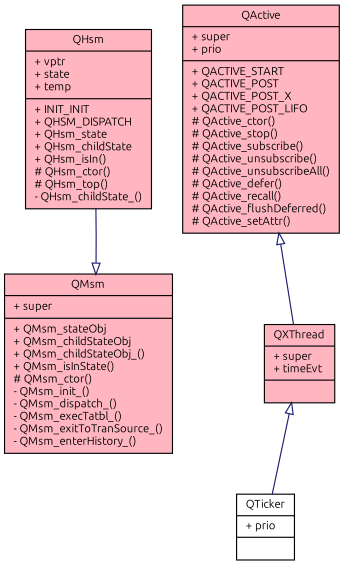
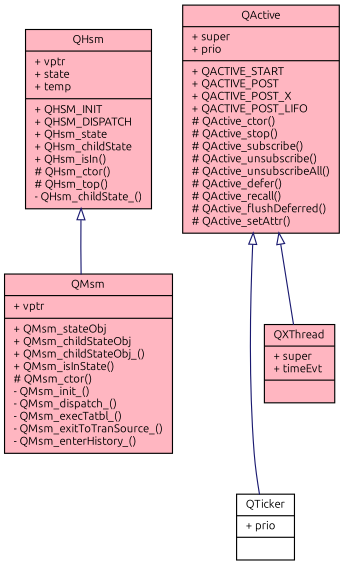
(62, 110) -> (69, 110)
(96, 236) -> (81, 247)
(33, 306) -> (30, 306)
(281, 454) -> (251, 370)
